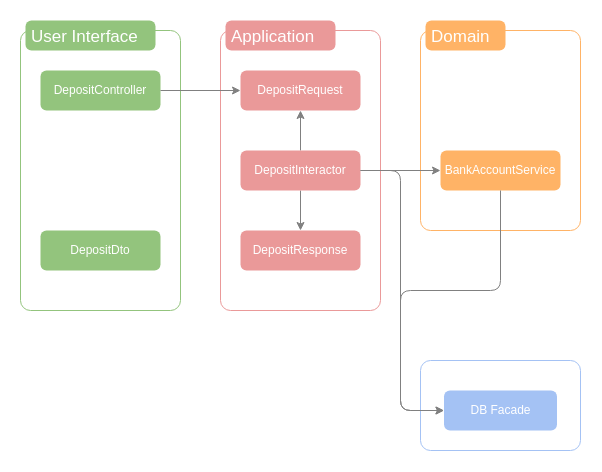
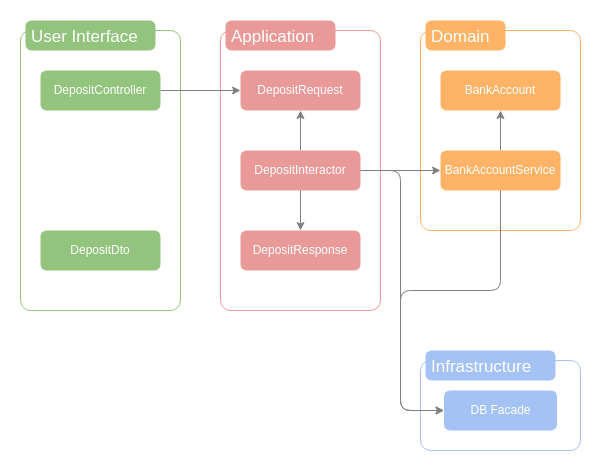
none -> (501, 91)
none -> (501, 134)
none -> (491, 366)
